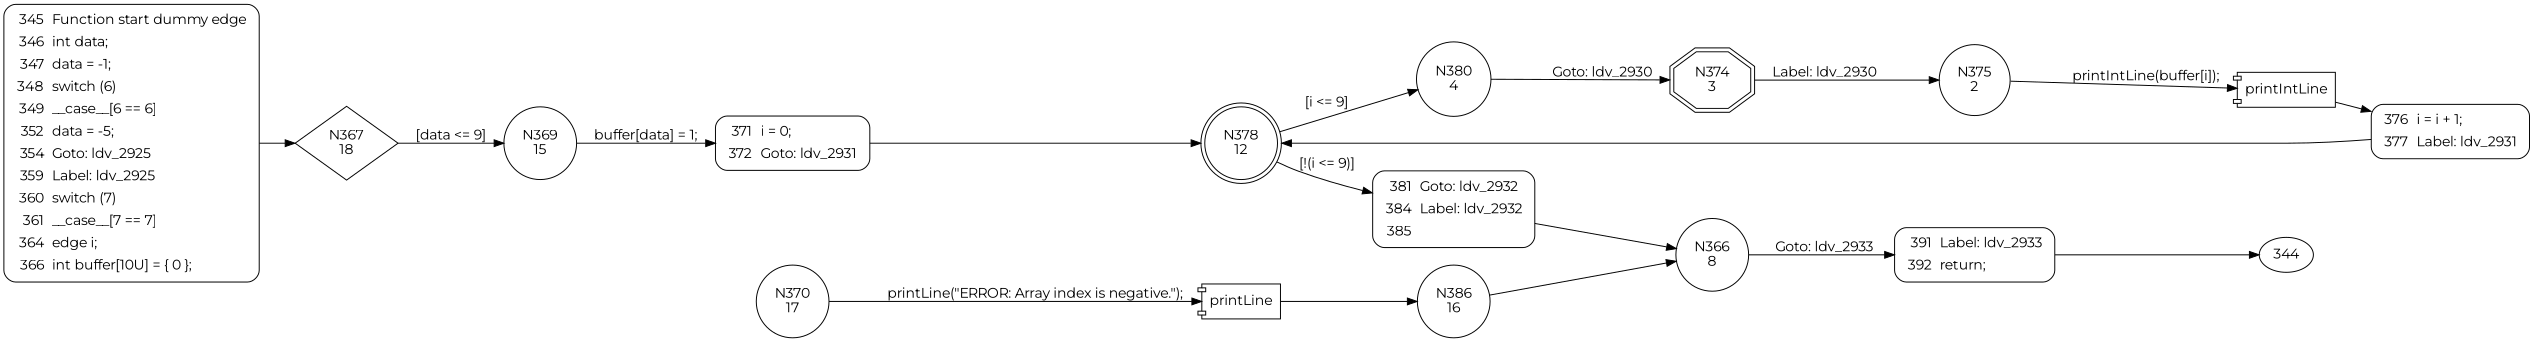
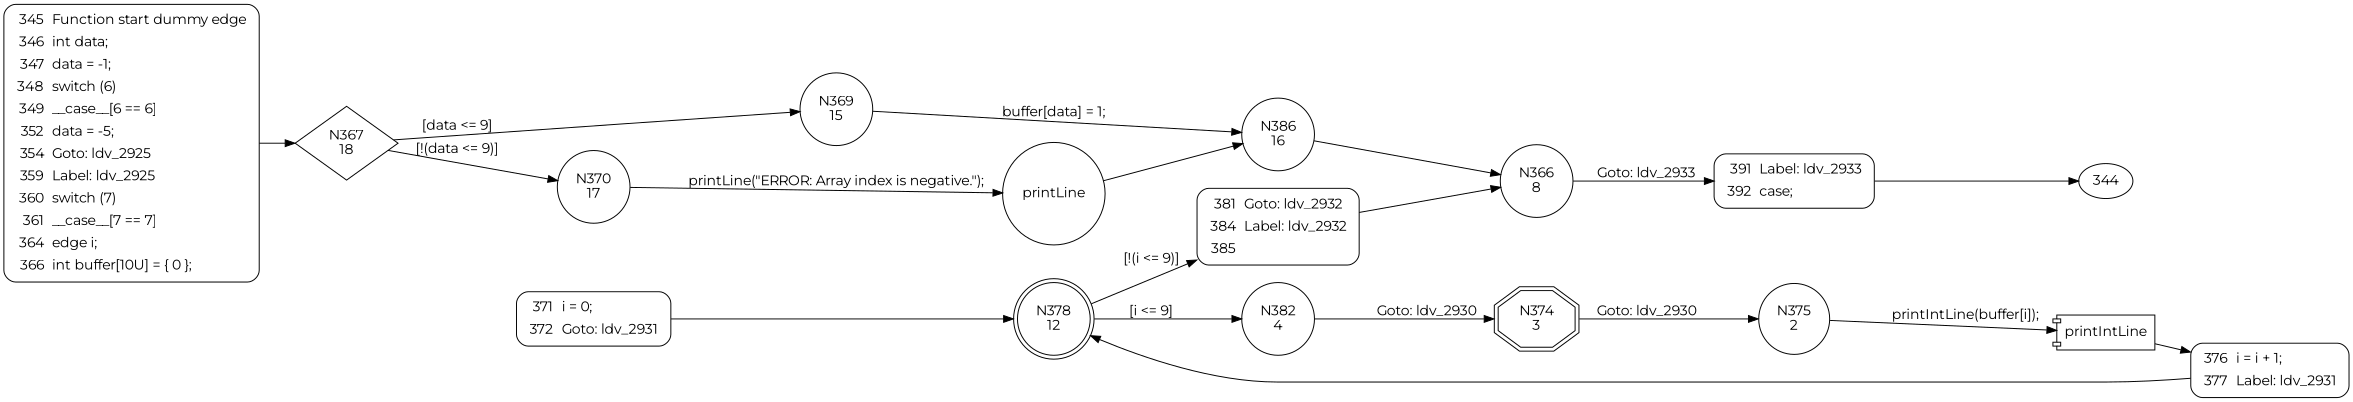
(1825, 73) -> (1647, 312)
(1454, 79) -> (1278, 319)
(641, 143) -> (1052, 122)
none -> (468, 165)
(1963, 266) -> (1776, 192)
(1241, 301) -> (1054, 194)
